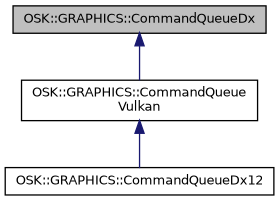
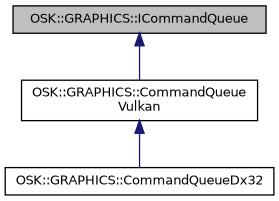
(140, 20) -> (140, 20)
(140, 181) -> (140, 181)
